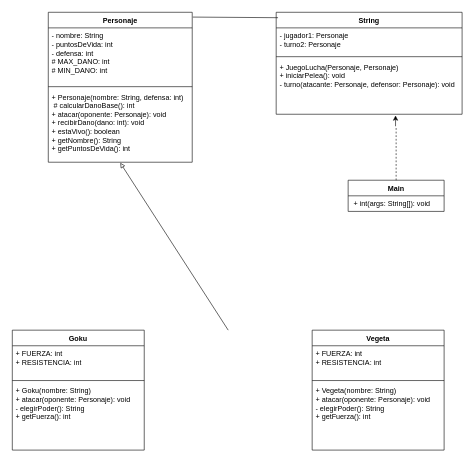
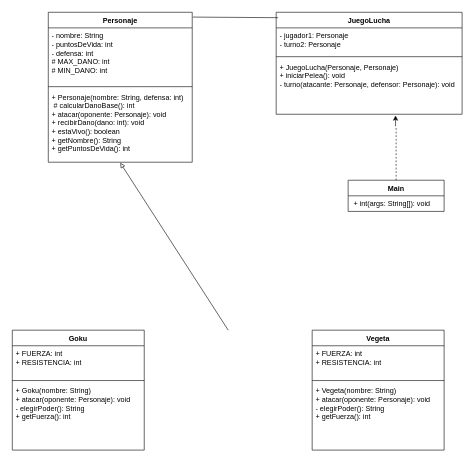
(369, 21) -> (369, 21)
